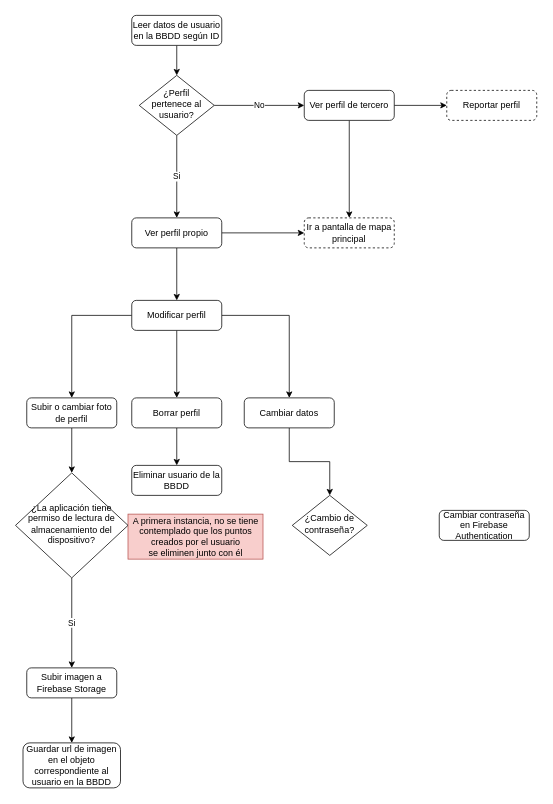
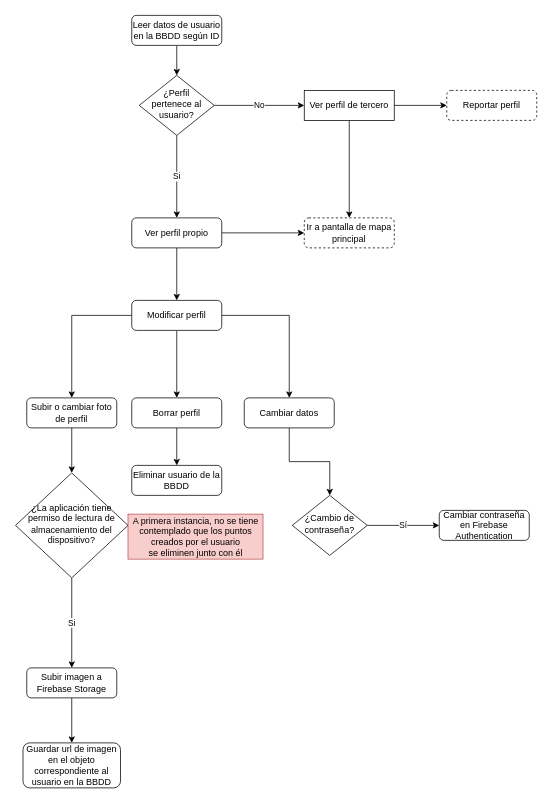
(349, 105) -> (349, 105)
none -> (400, 525)
